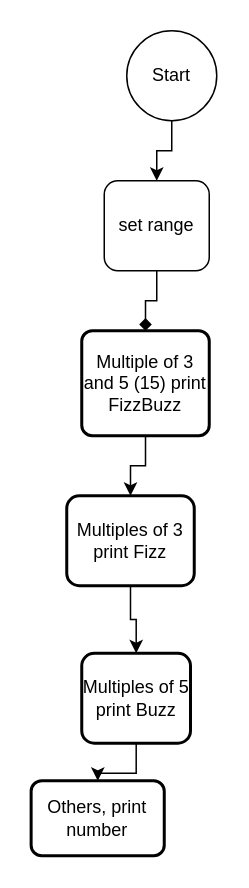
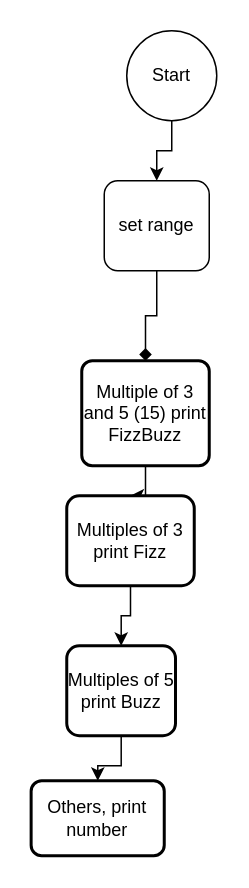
(146, 383) -> (146, 413)
(136, 698) -> (121, 691)
